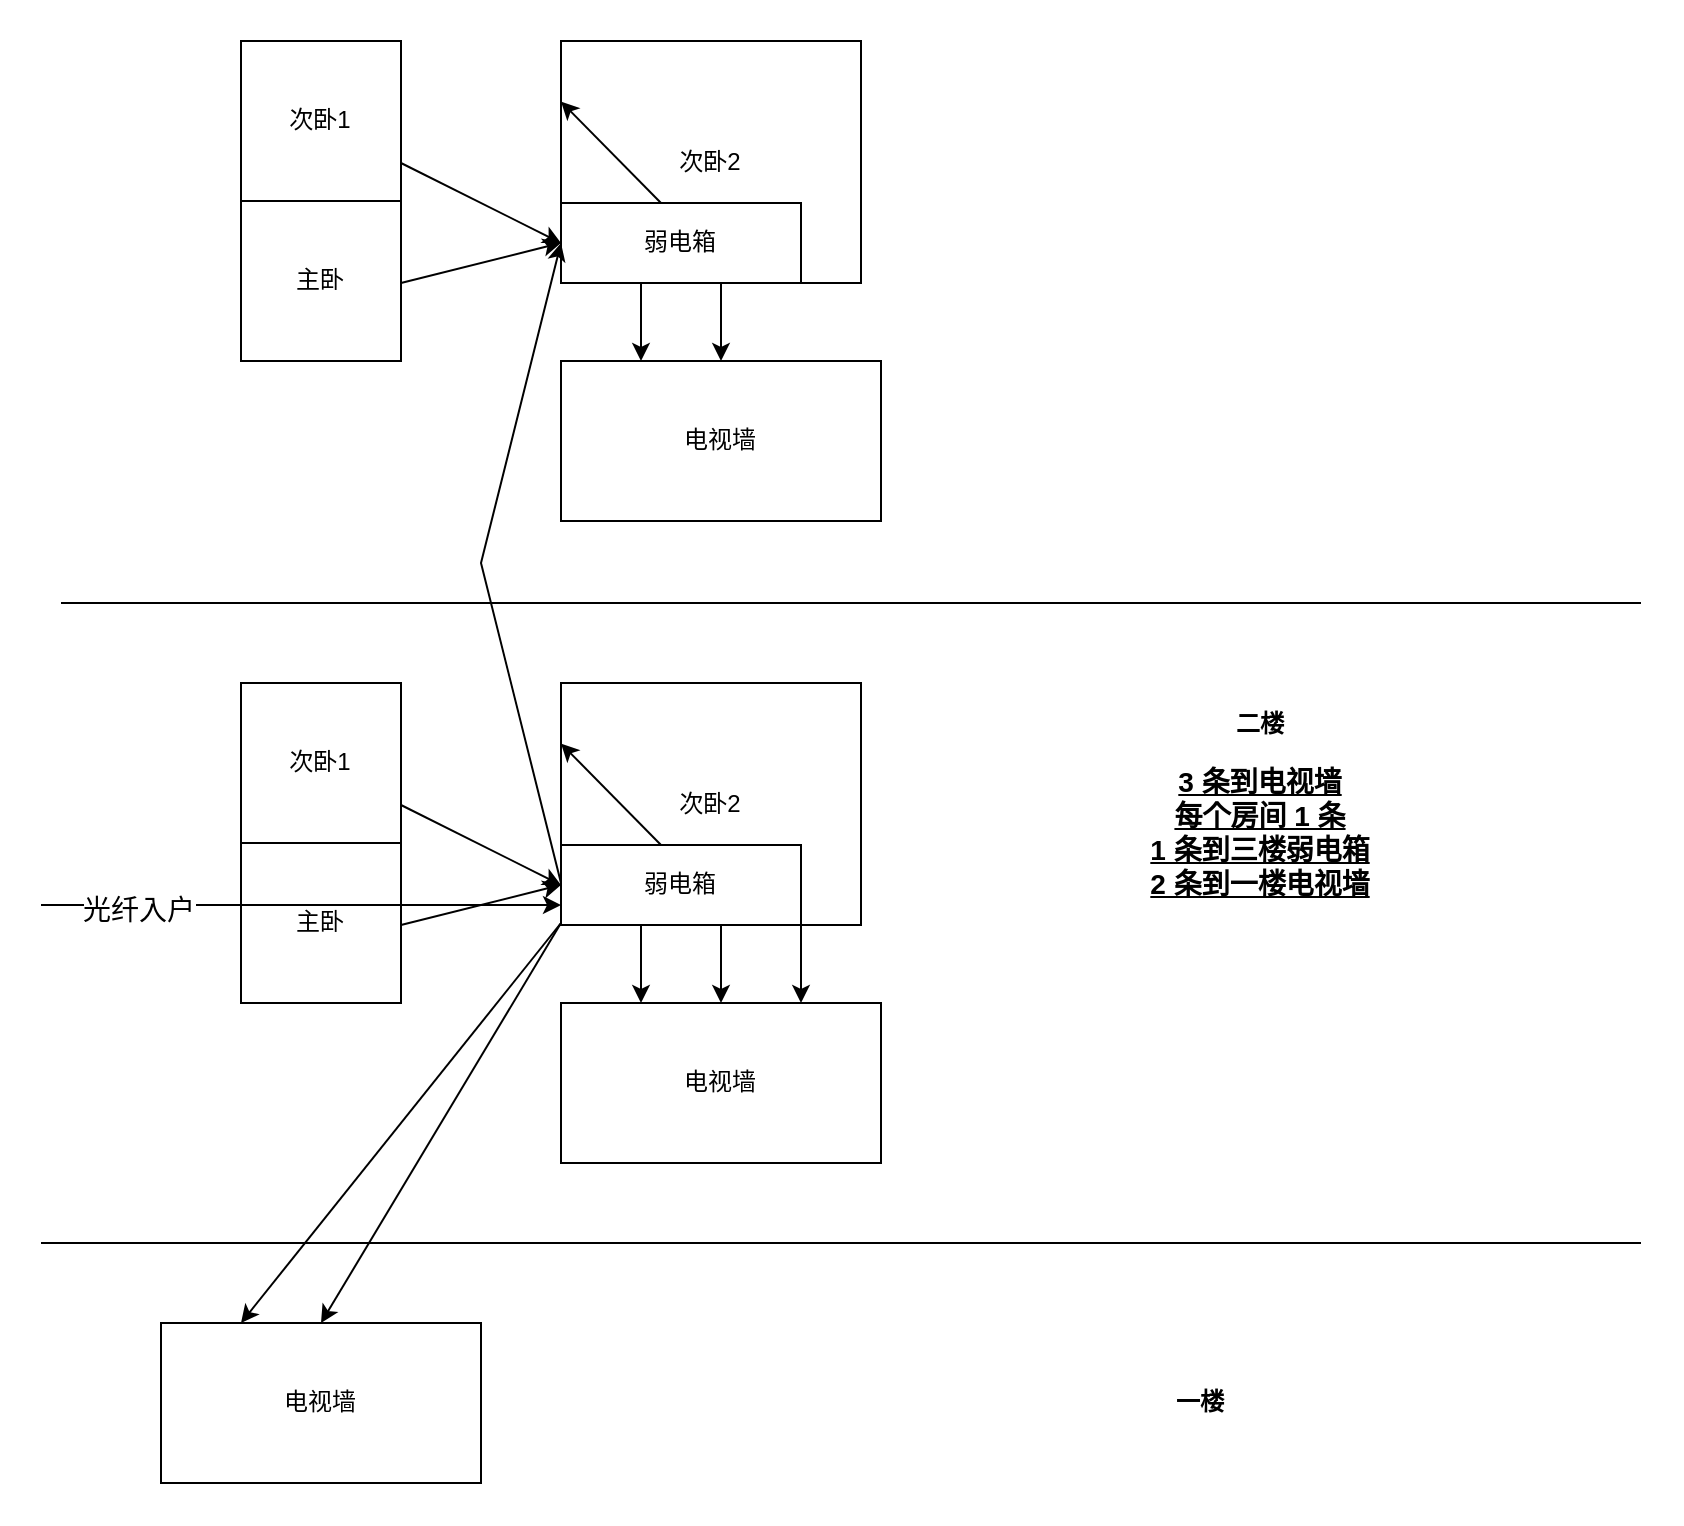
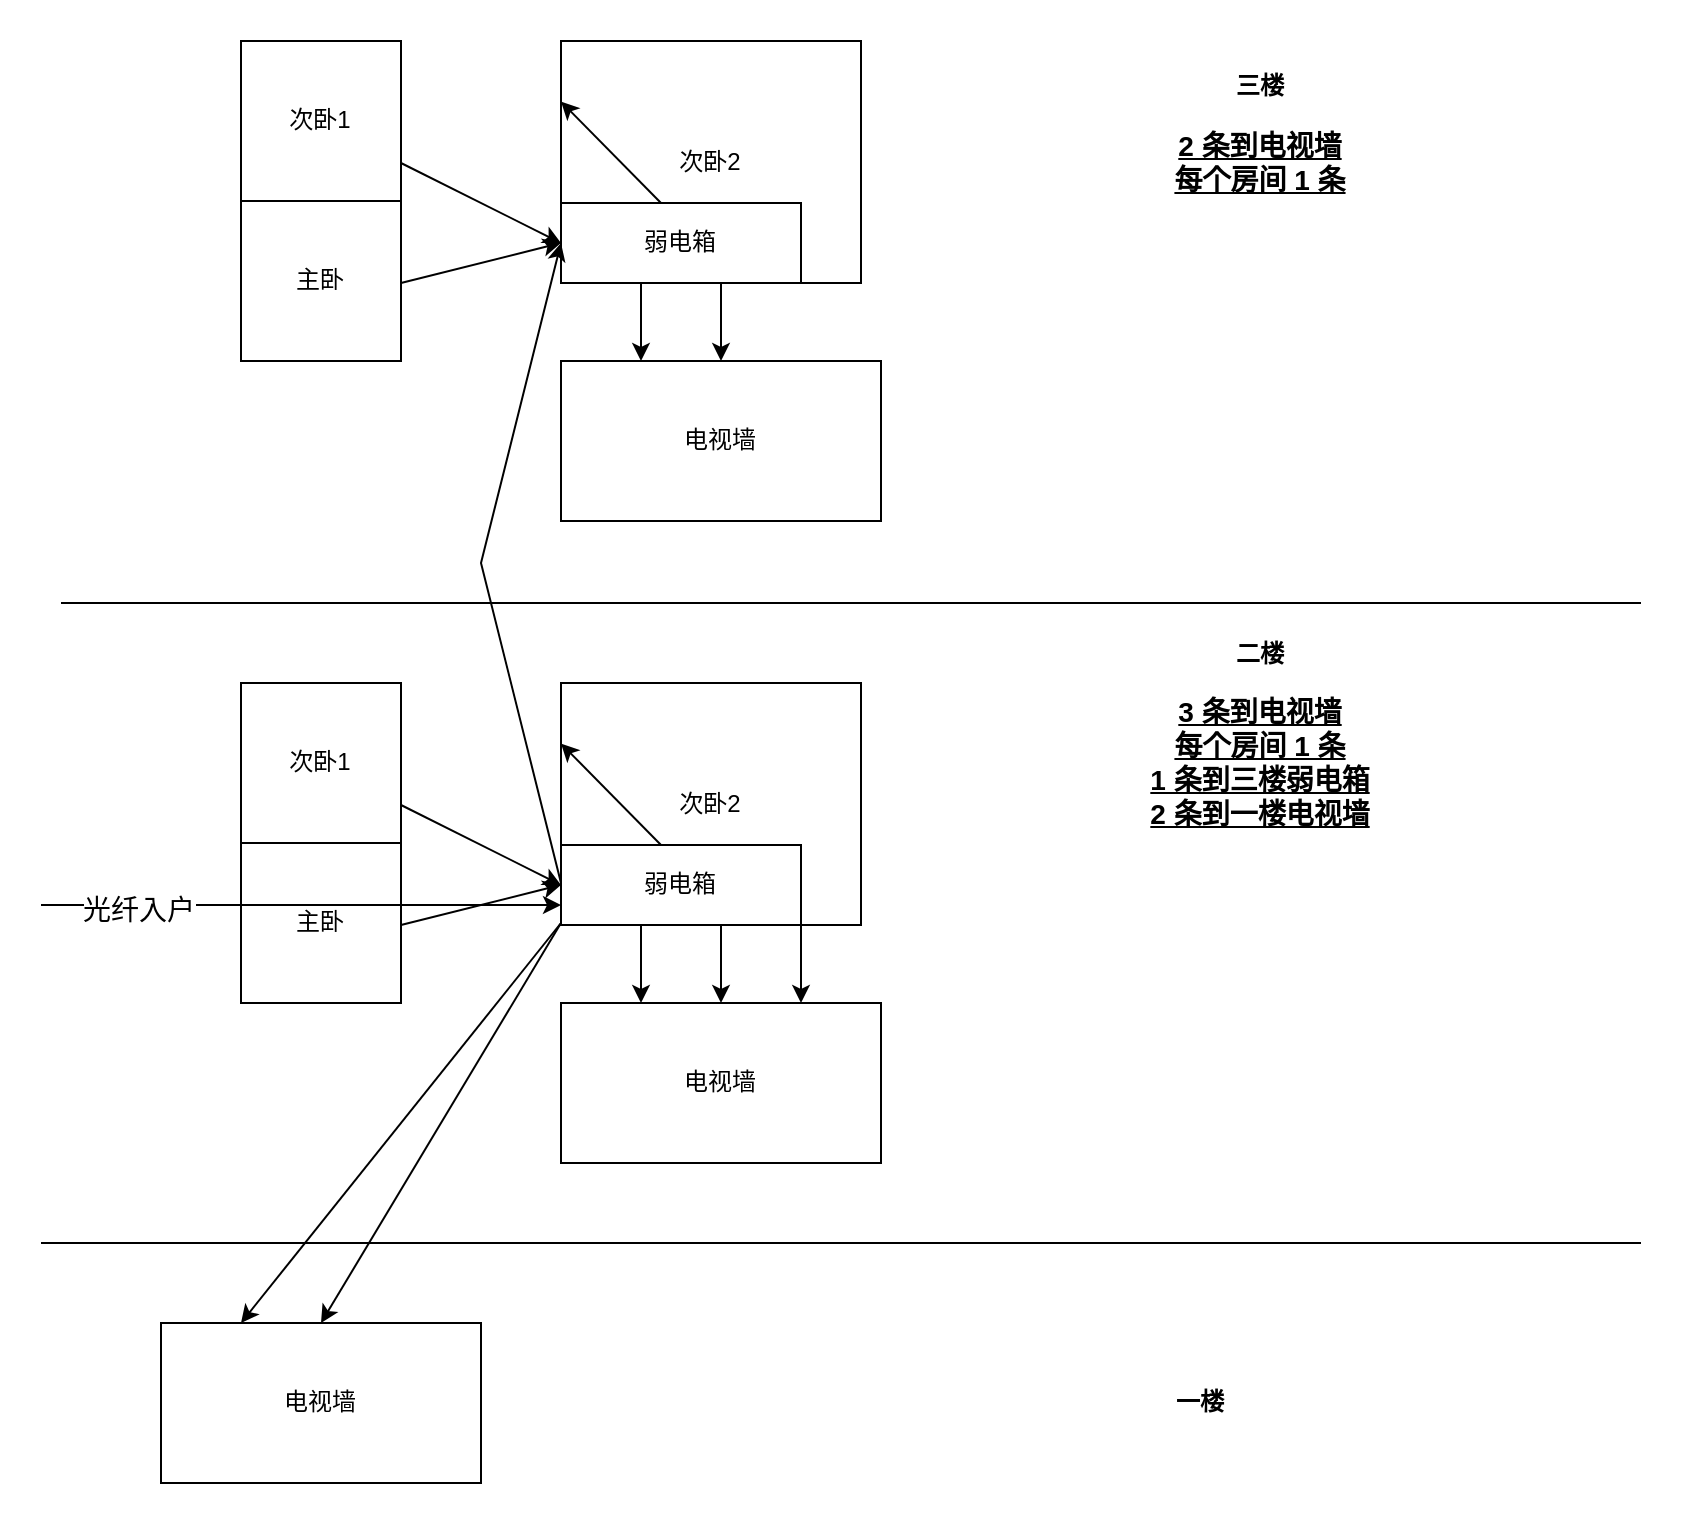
none -> (1261, 148)
(1261, 805) -> (1261, 735)
